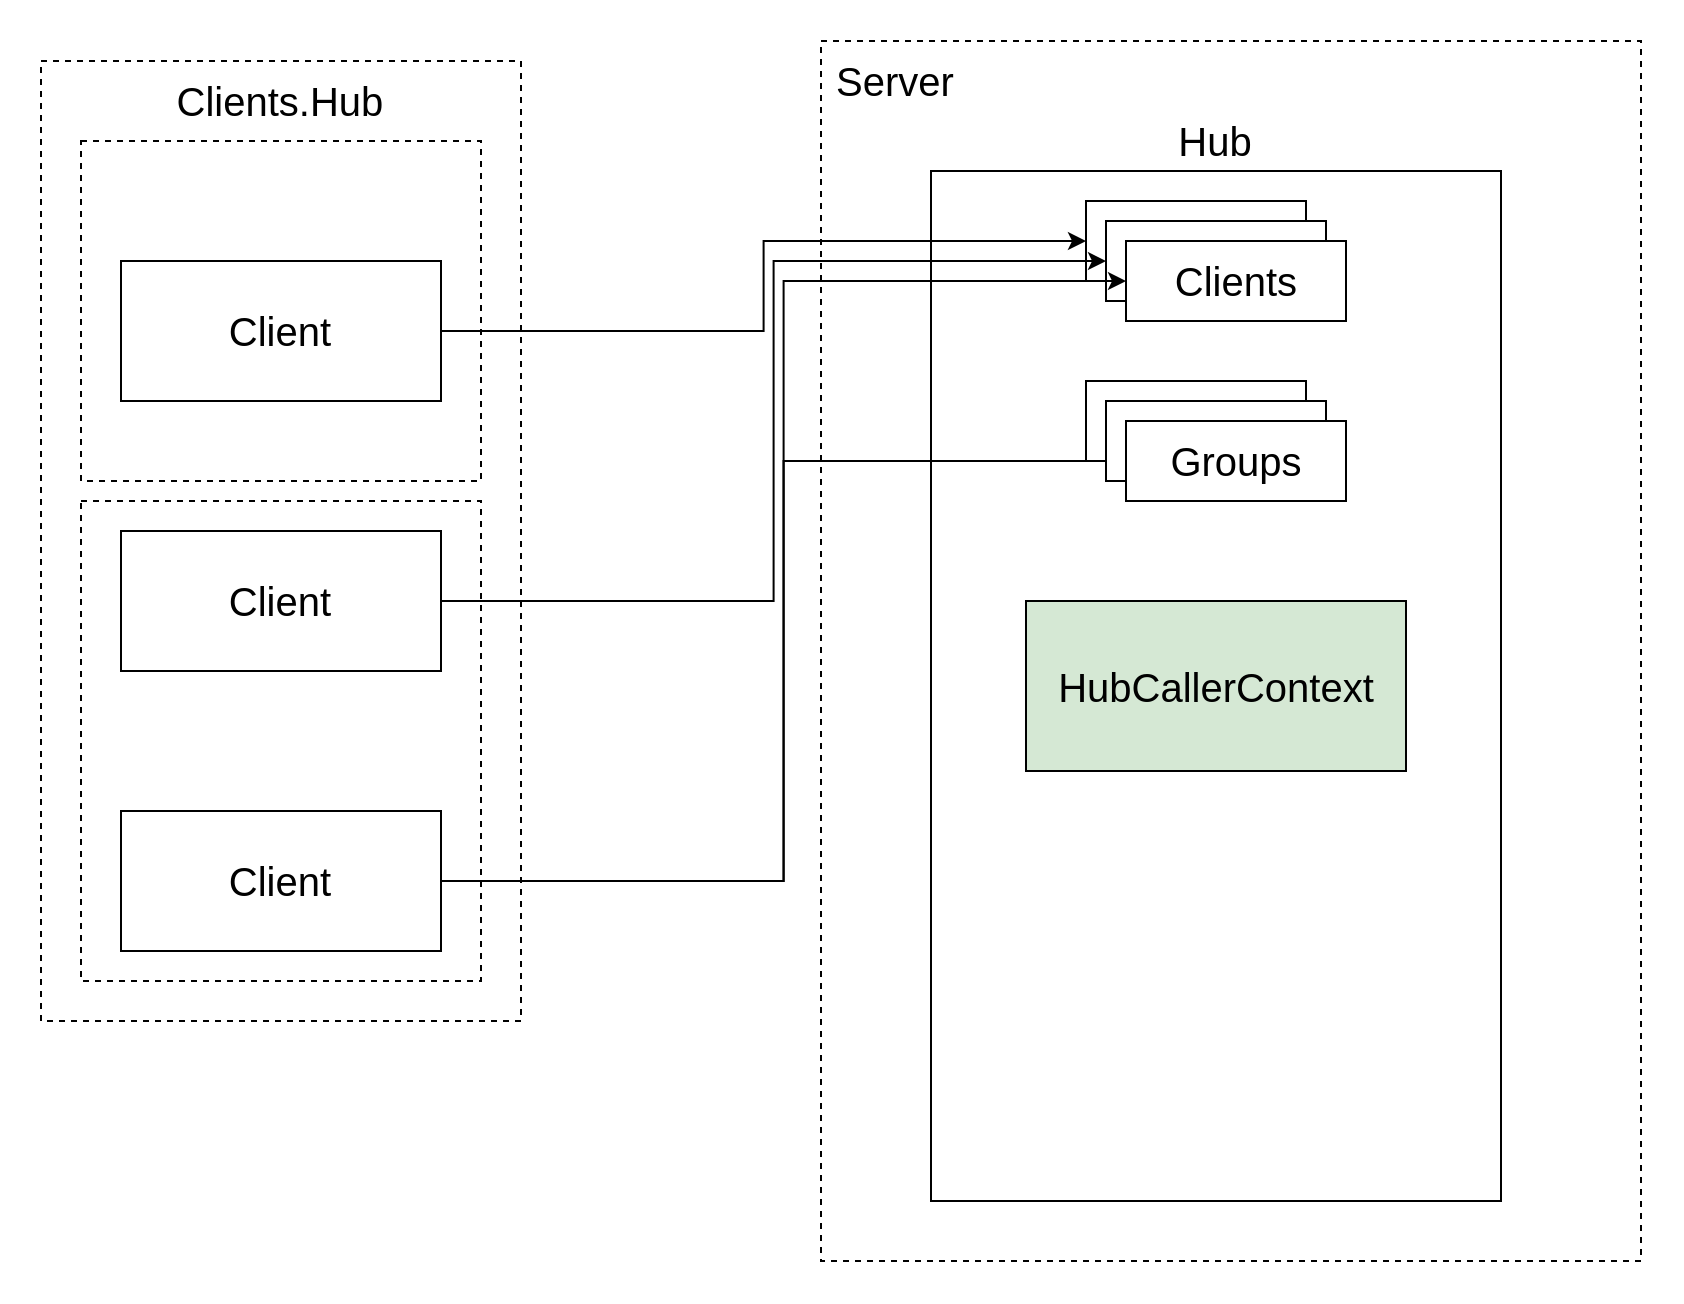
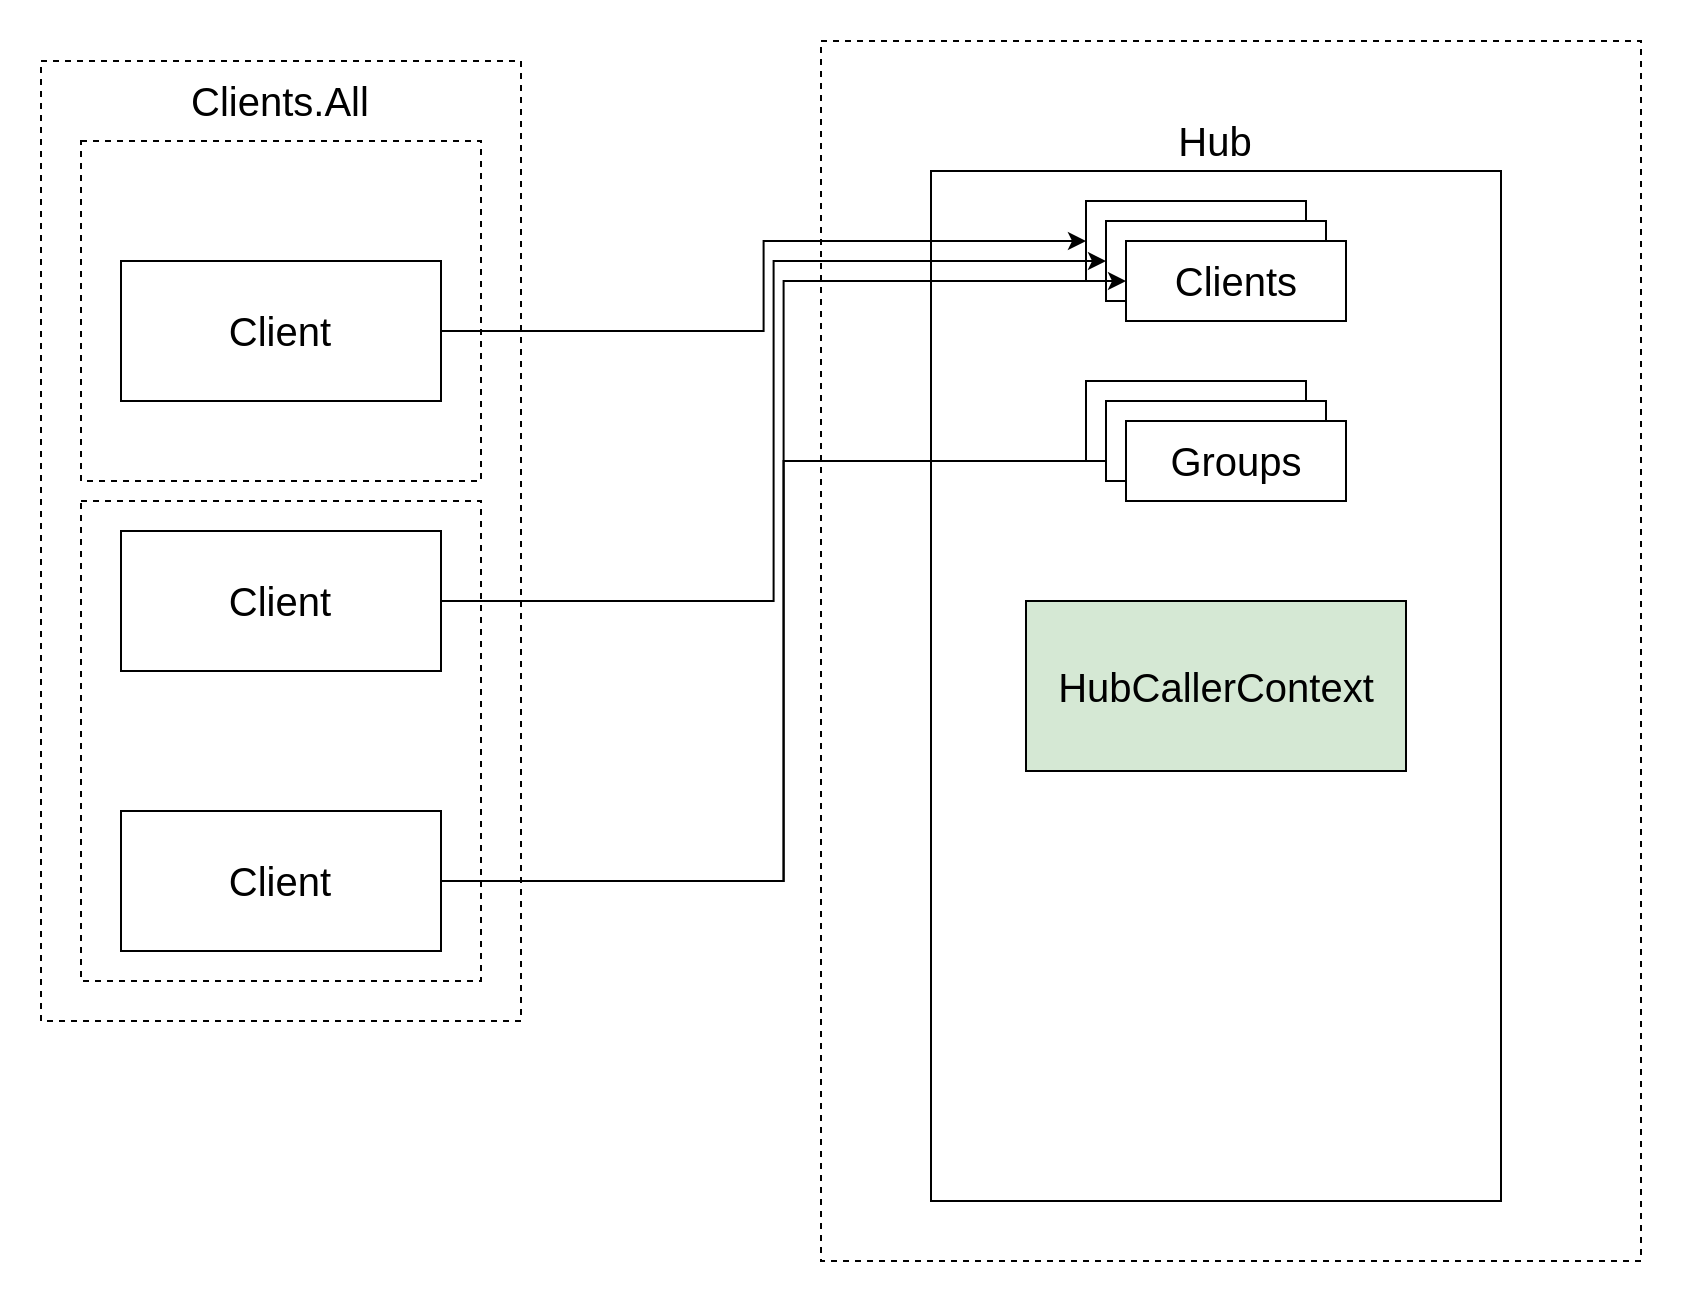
(896, 81) -> none
(281, 101) -> (281, 101)
